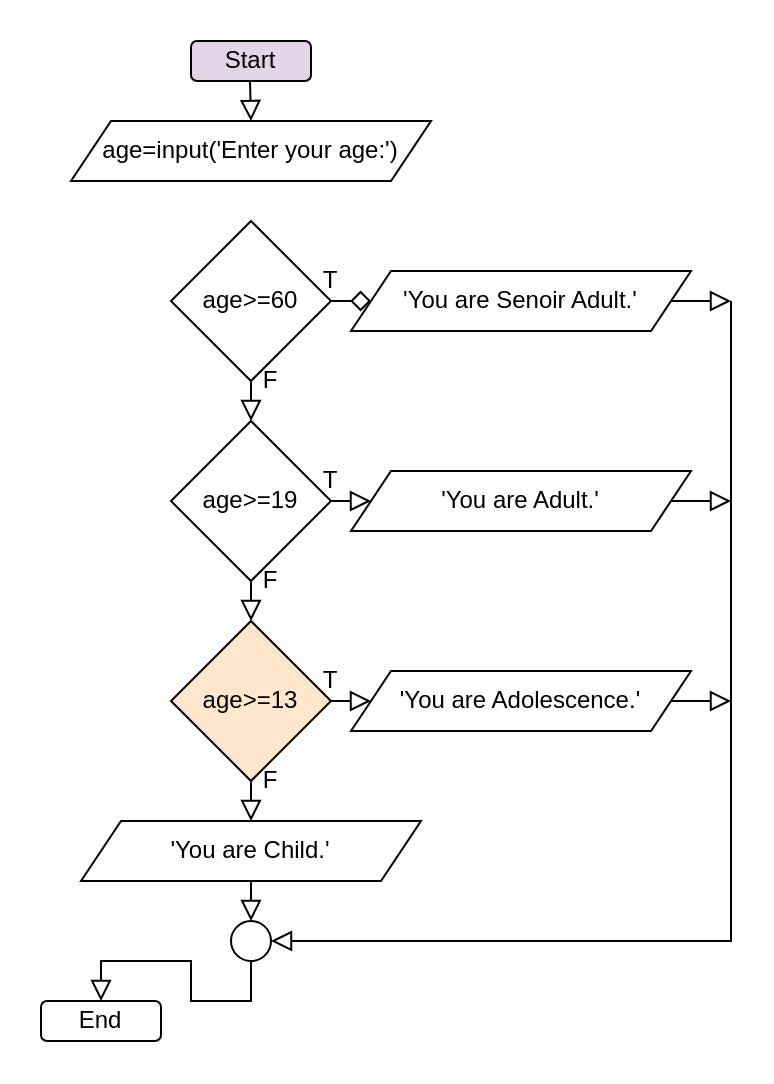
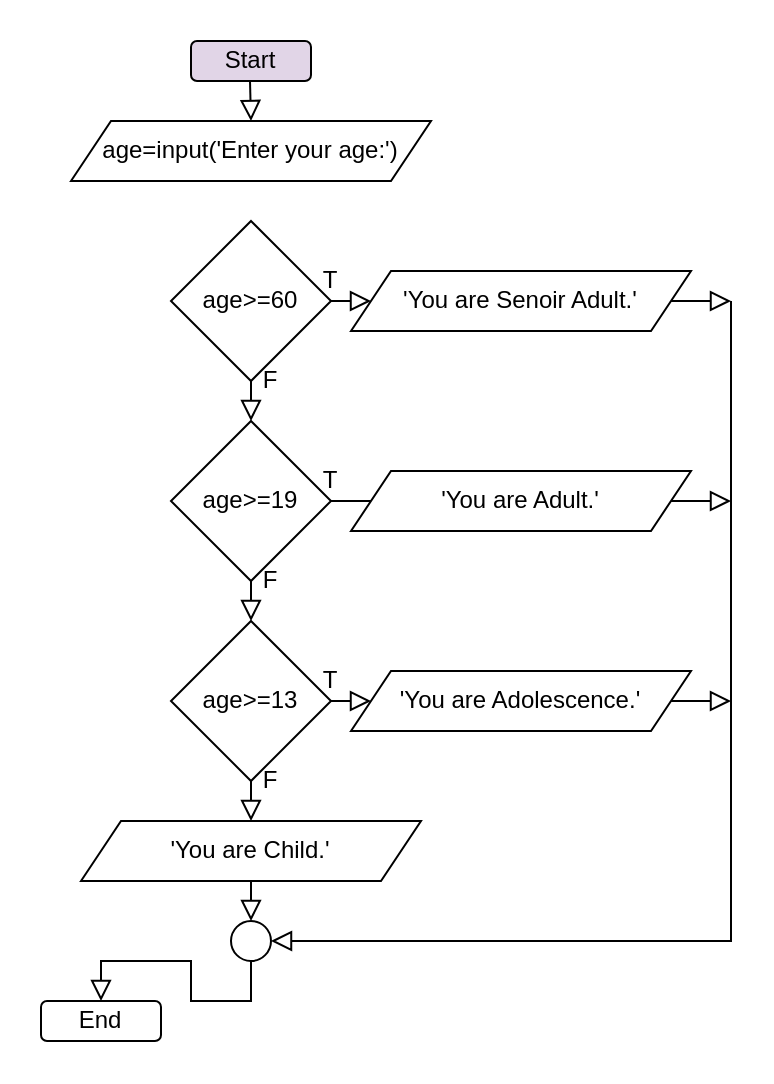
(350, 301) -> (350, 301)
(349, 501) -> (358, 501)
(251, 701) -> (251, 701)
